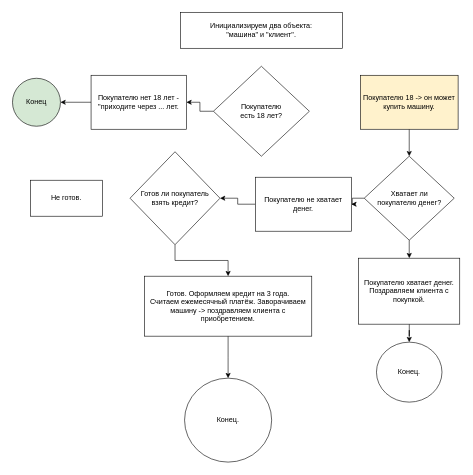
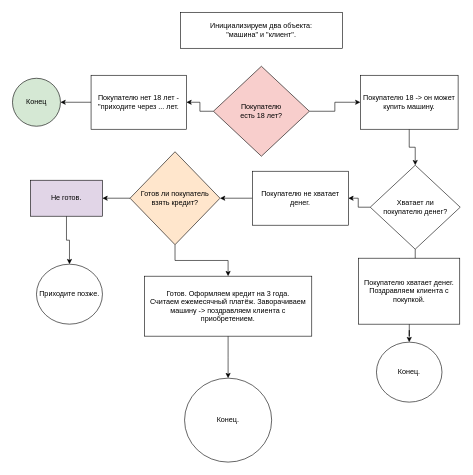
none -> (335, 102)
(409, 102) -> (409, 102)
(261, 111) -> (261, 111)
(66, 198) -> (66, 198)
none -> (107, 198)
(175, 198) -> (175, 198)
(409, 198) -> (415, 207)
(303, 204) -> (300, 198)
none -> (66, 239)
none -> (69, 294)
